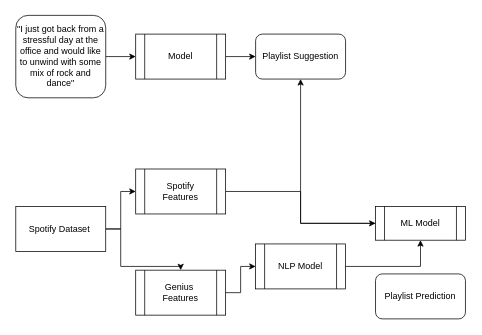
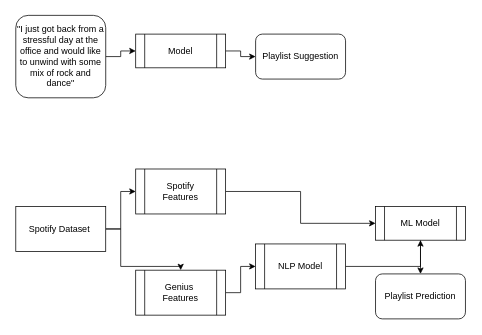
(180, 57) -> (180, 51)
(300, 137) -> (420, 268)
